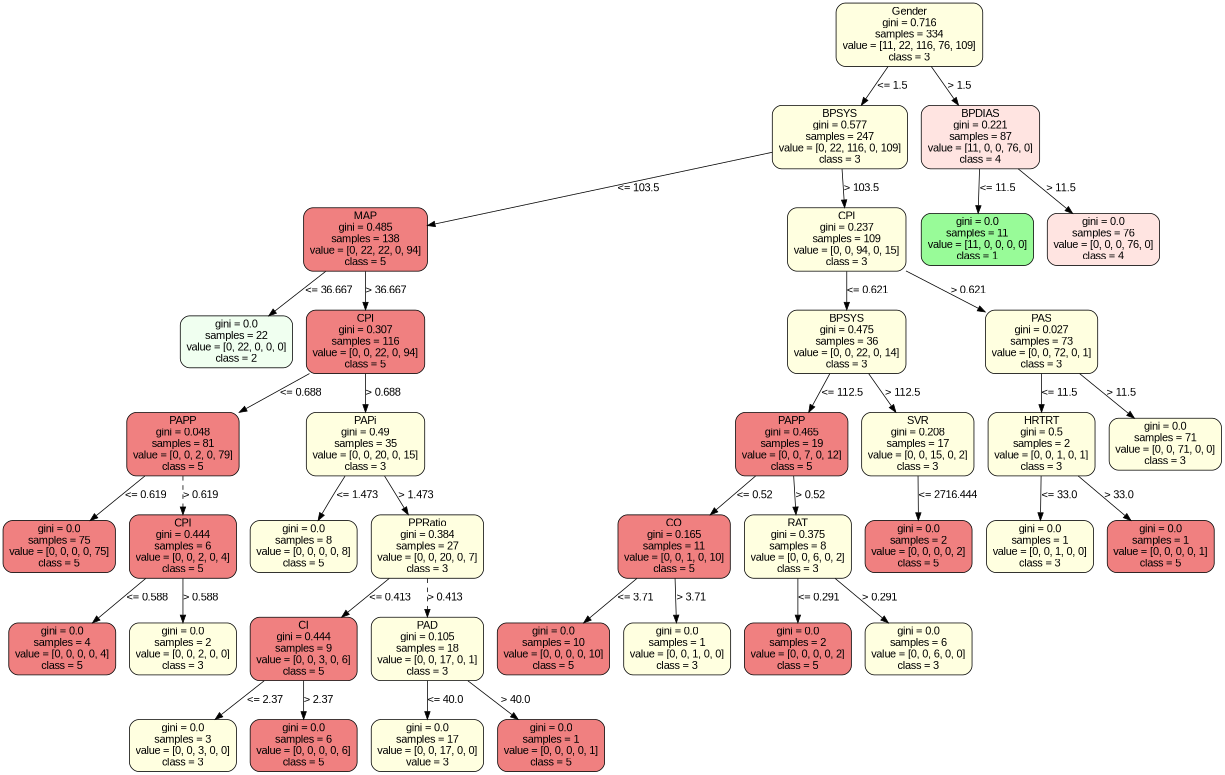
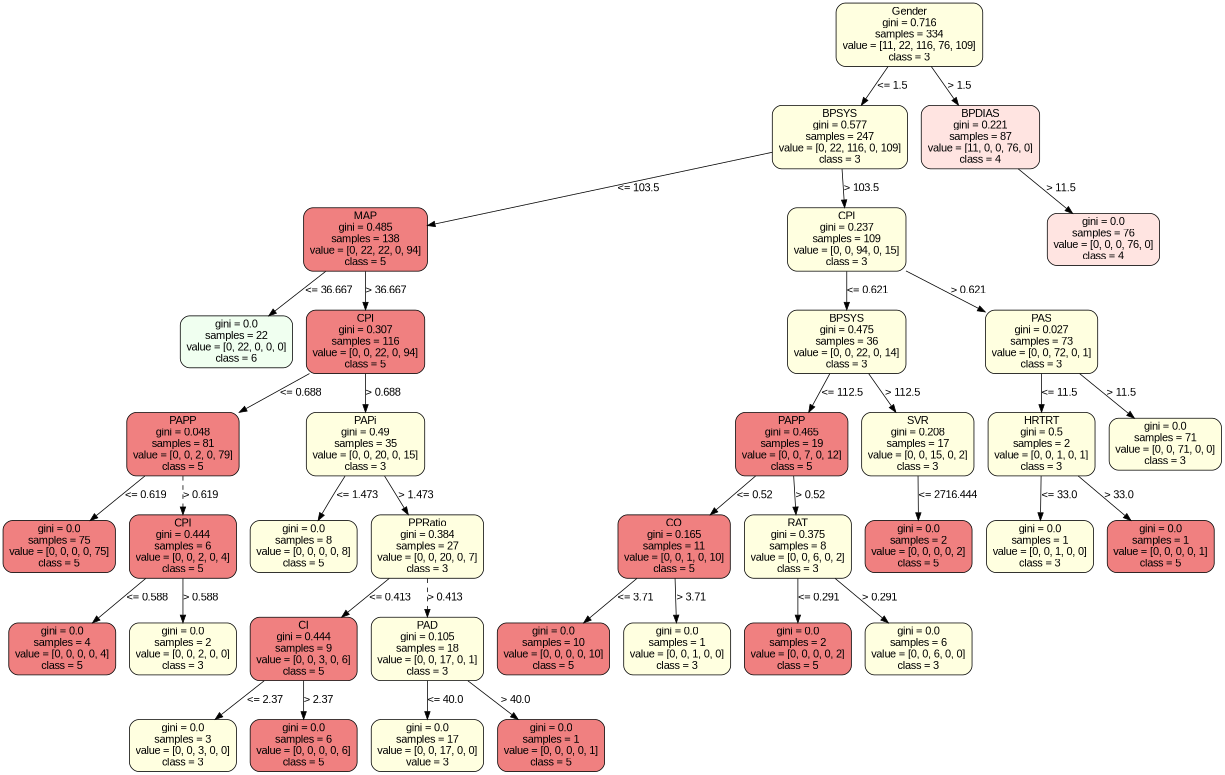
(977, 239) -> none
(236, 342) -> (236, 342)
